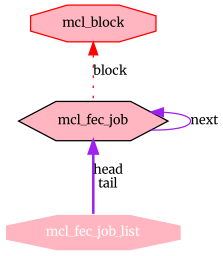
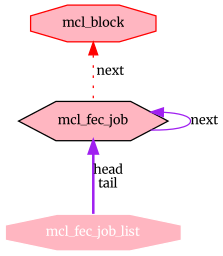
(110, 72) -> (110, 72)
